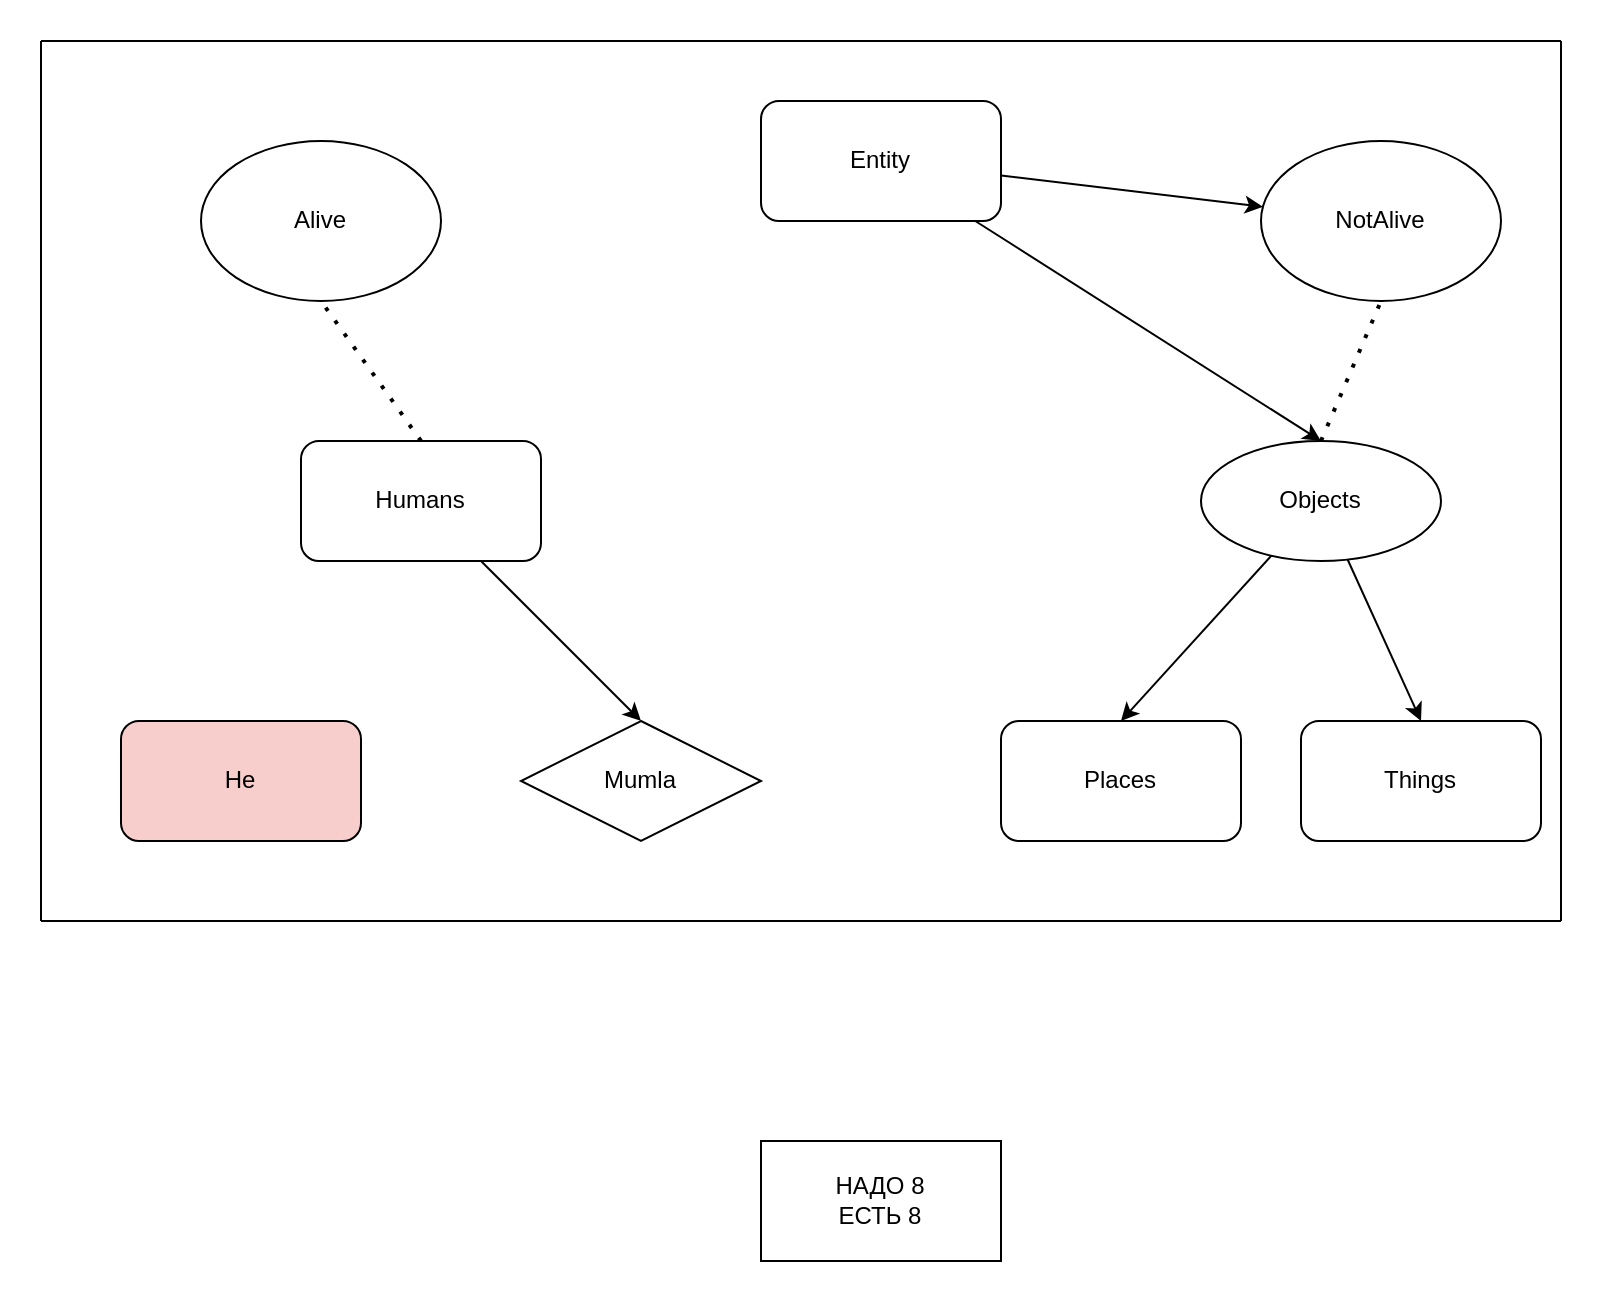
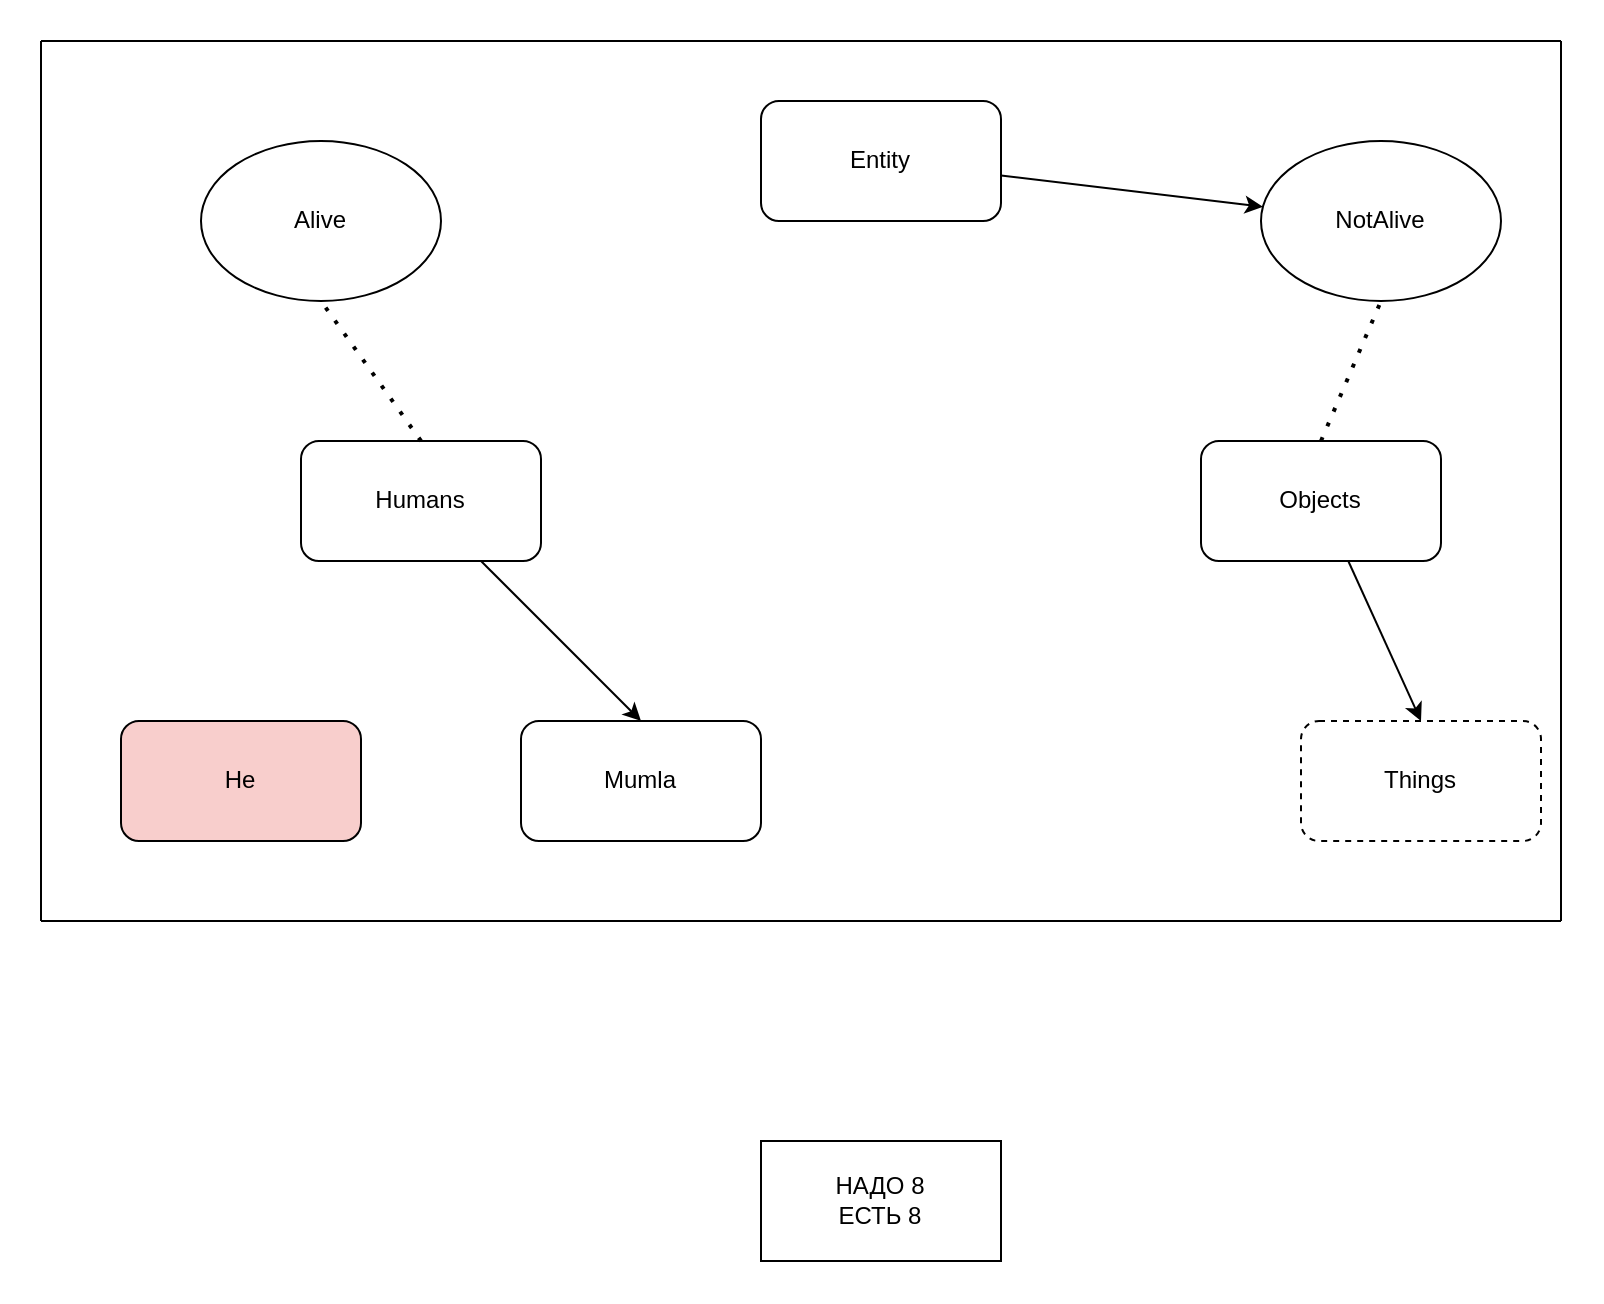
(1142, 327) -> none
(1321, 501) -> (1321, 501)
(1200, 634) -> none
(641, 781) -> (641, 781)
(1121, 781) -> none
(1421, 781) -> (1421, 781)
